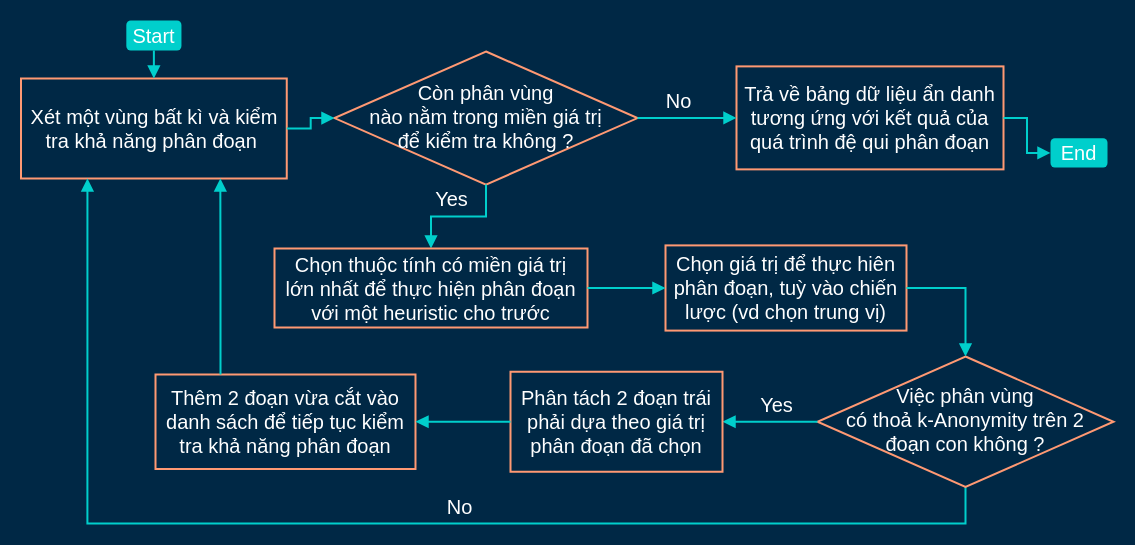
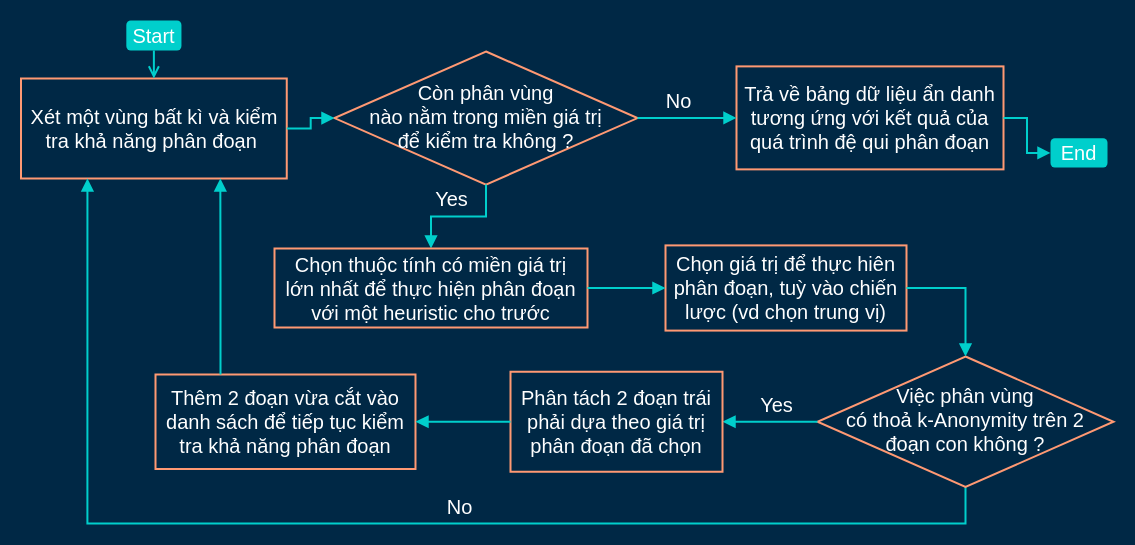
(154, 64) -> (154, 67)
